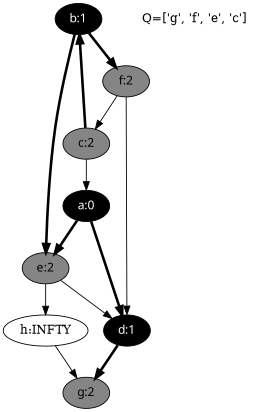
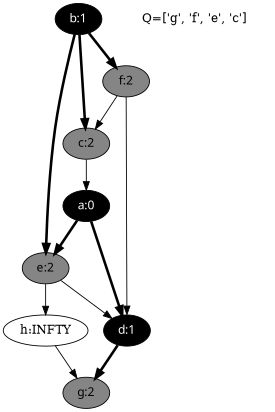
(83, 86) -> (82, 77)
